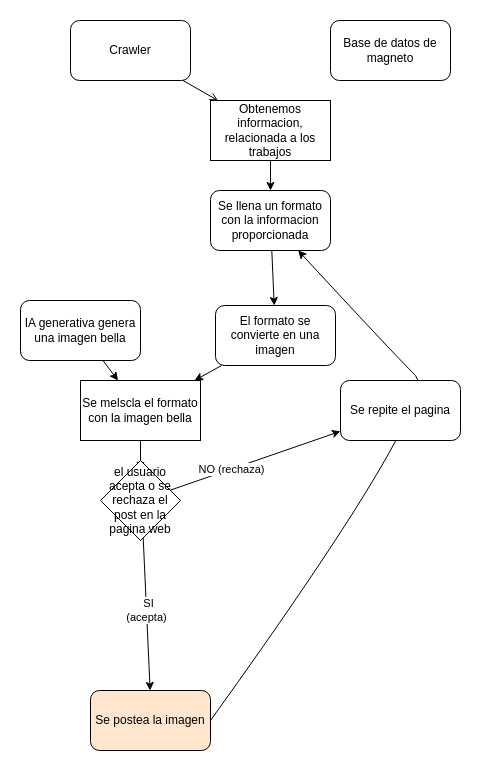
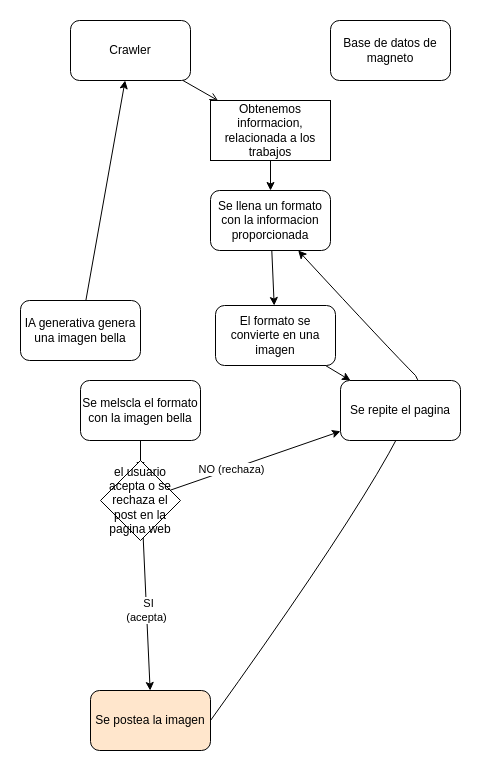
(109, 368) -> (105, 194)
(211, 371) -> (335, 371)
(141, 411) -> (141, 411)
